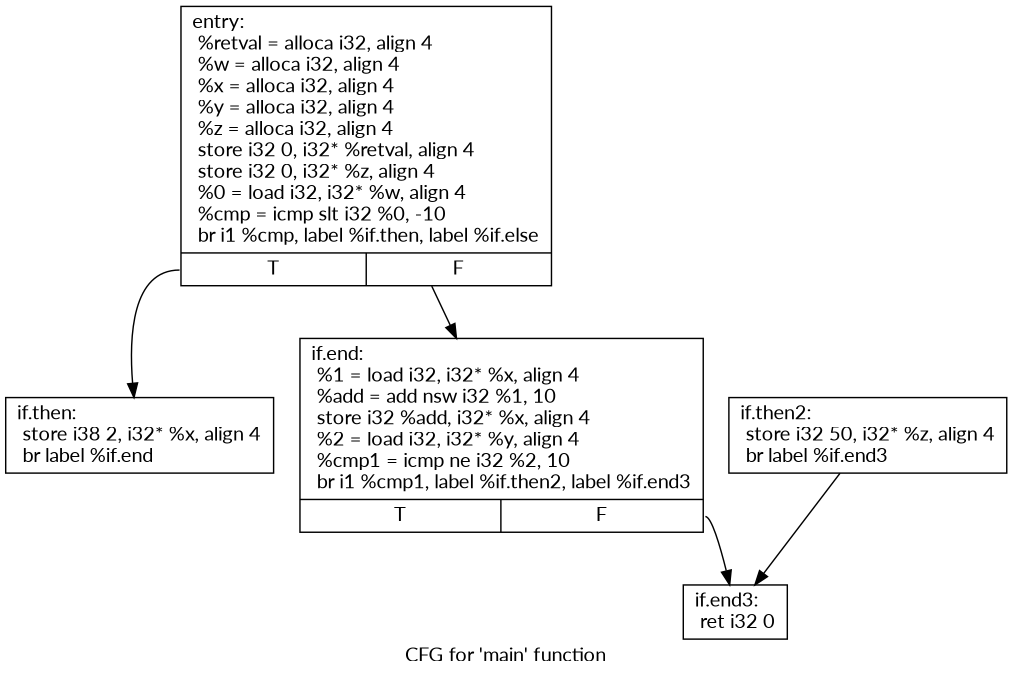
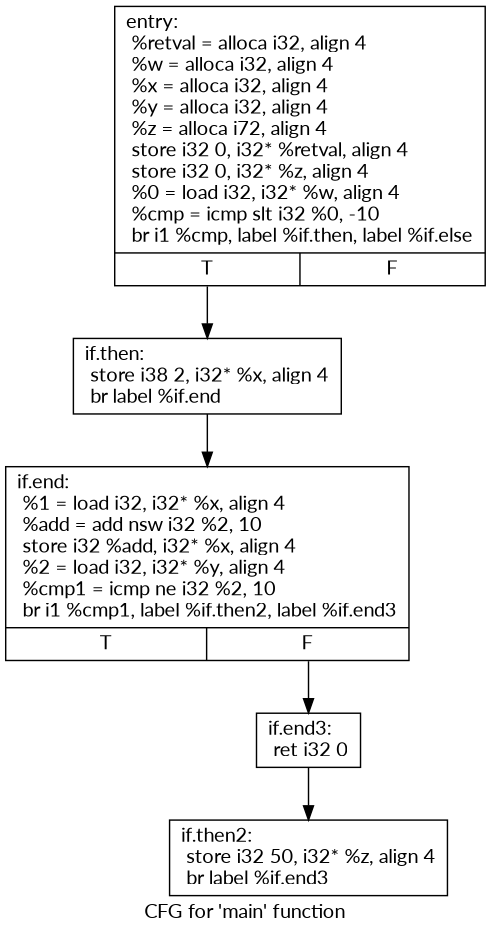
(294, 129) -> (227, 129)
(441, 306) -> (207, 433)
(434, 397) -> (140, 525)
(802, 523) -> (309, 787)
